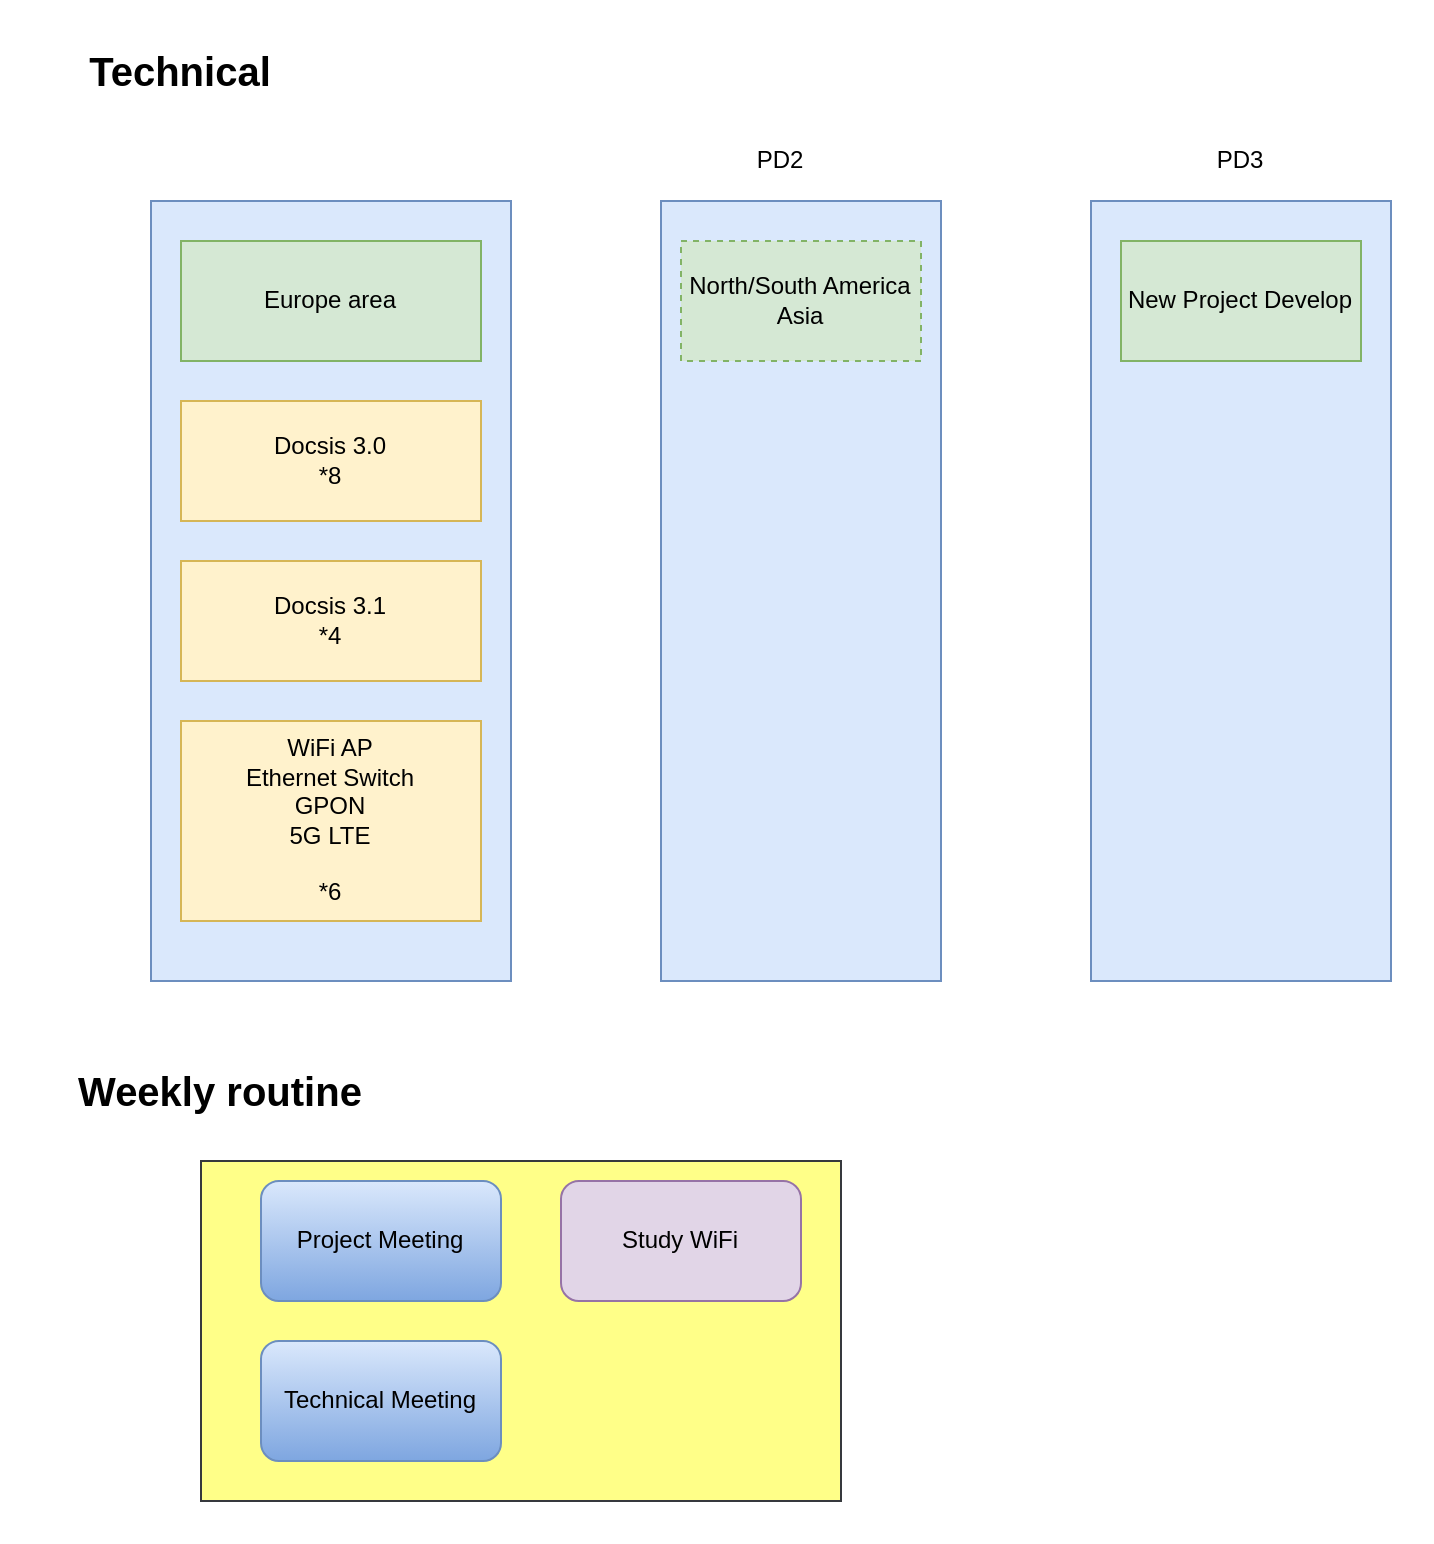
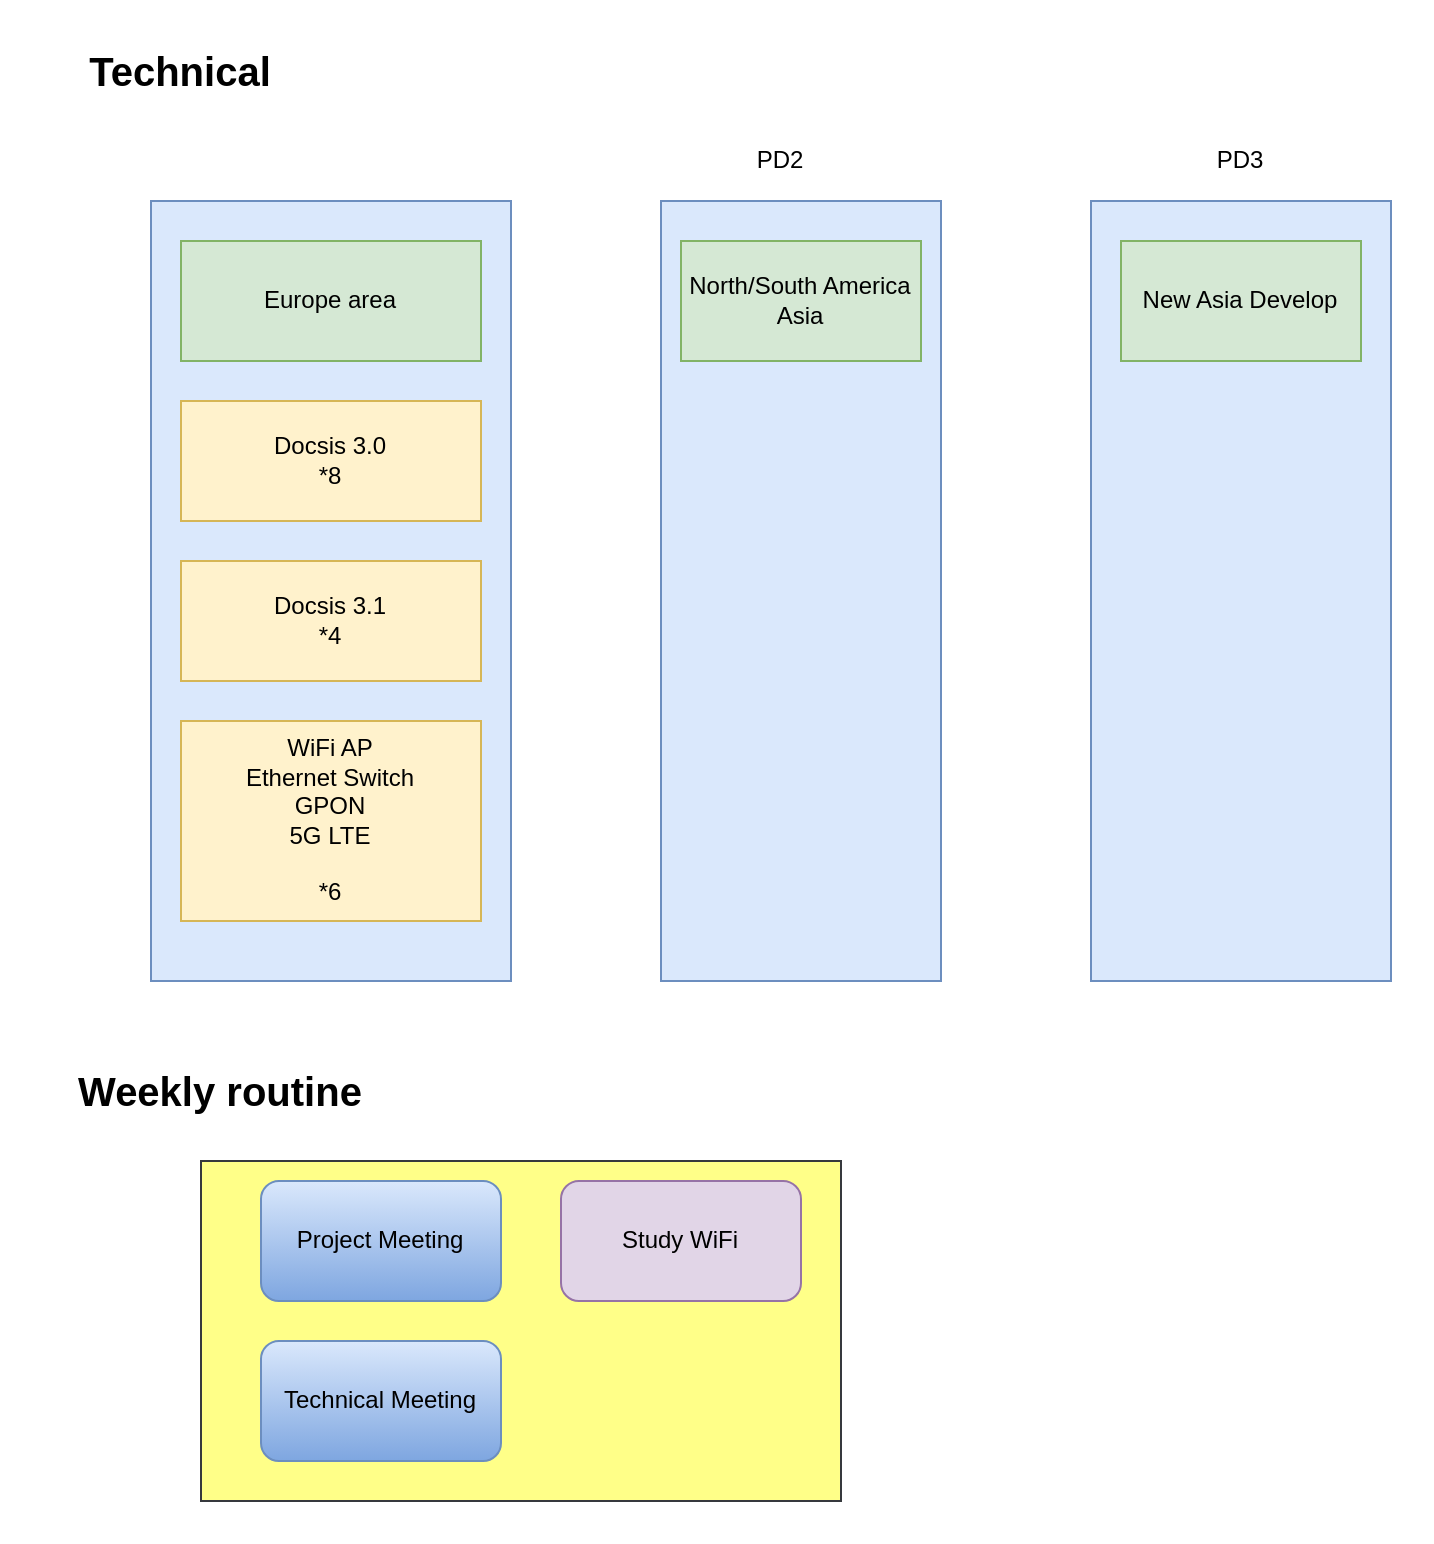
(801, 301) -> (801, 301)
(1241, 301) -> (1241, 301)
